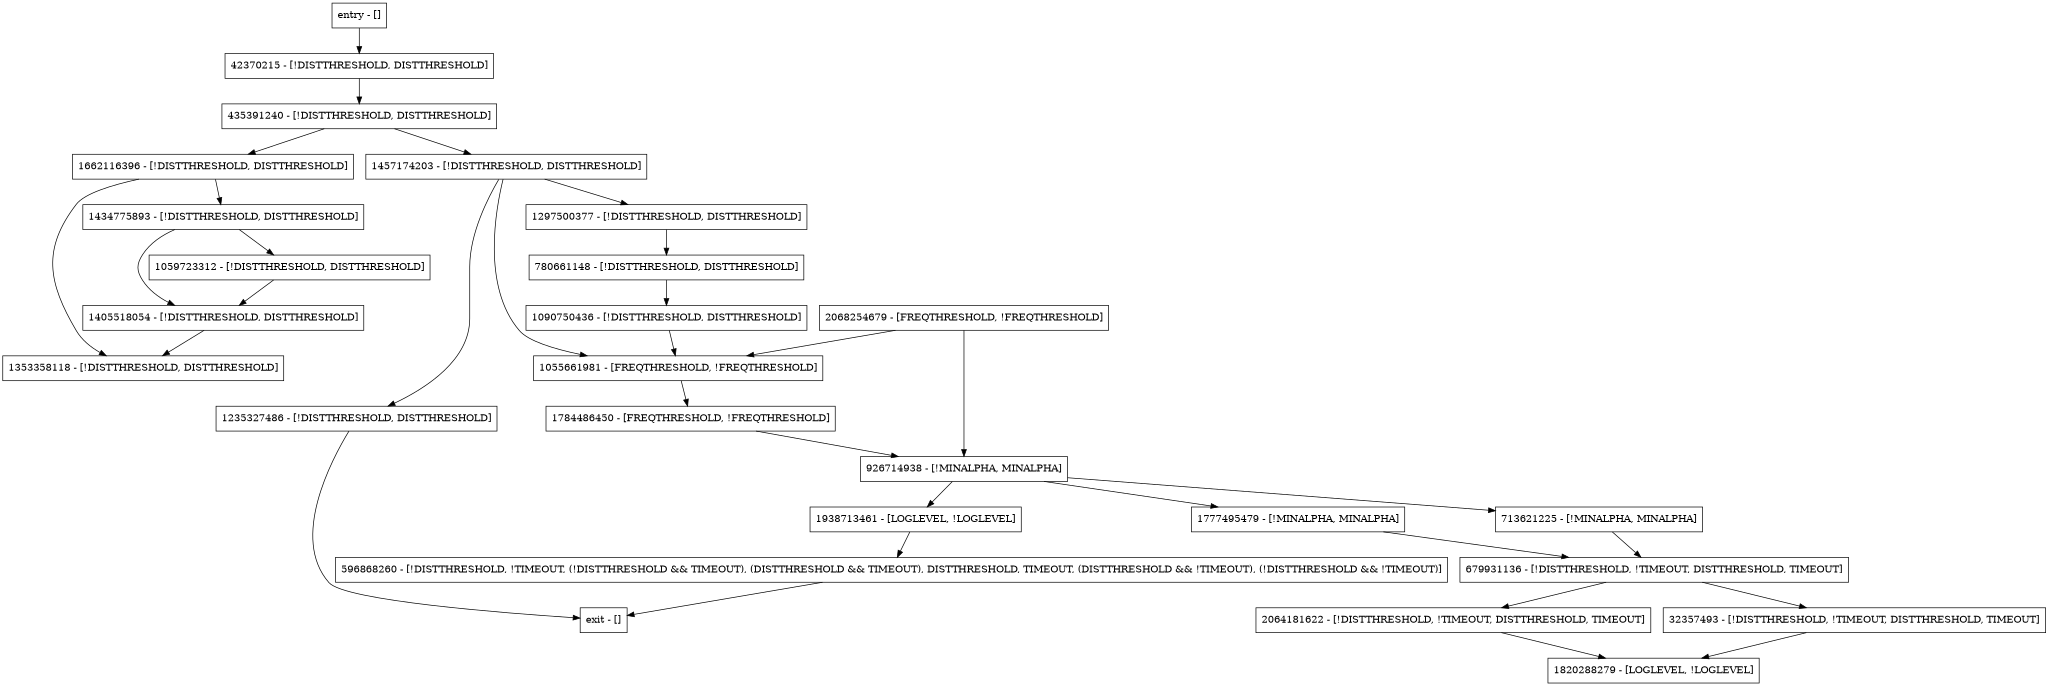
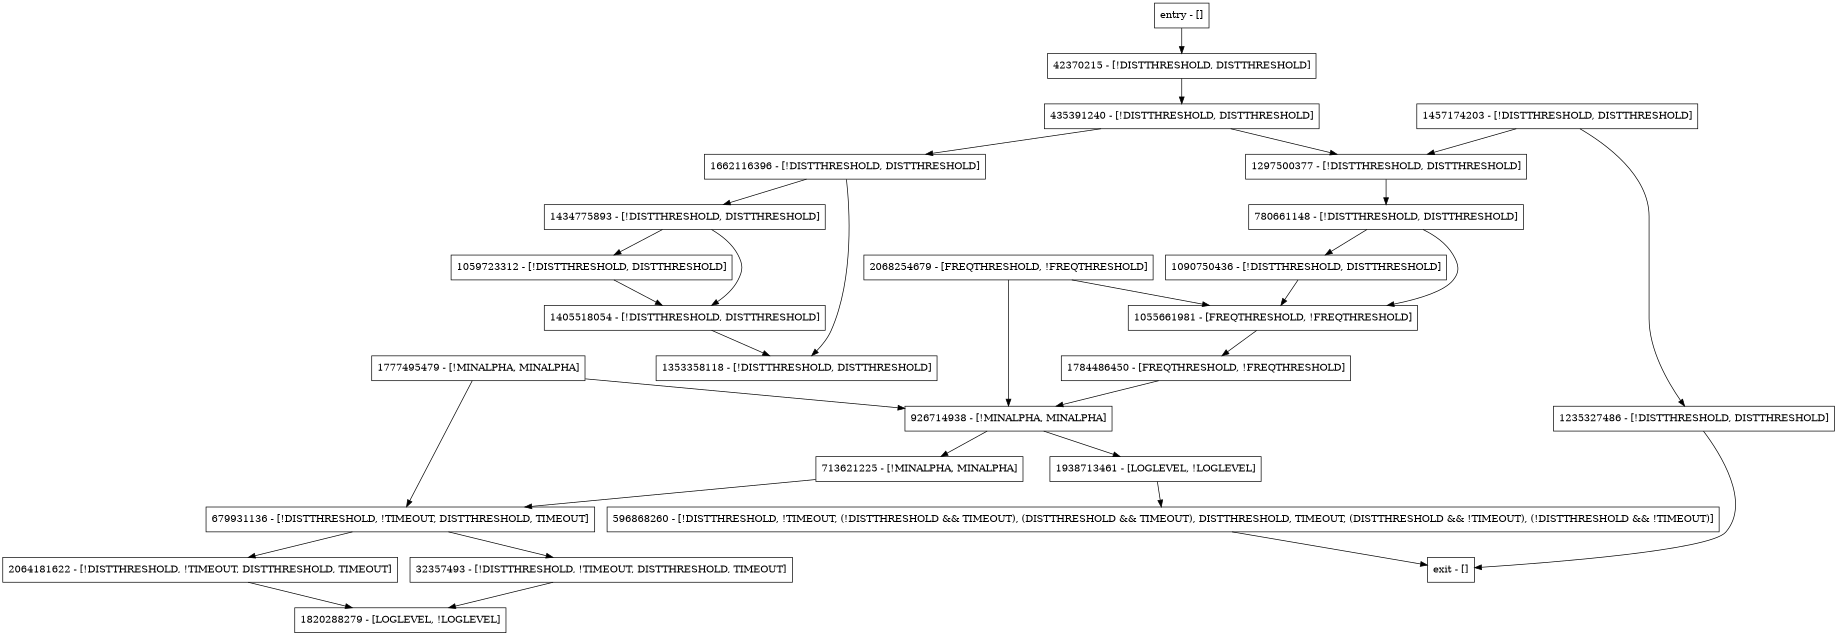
(429, 140) -> (1280, 141)
(499, 290) -> (1454, 279)
(1127, 494) -> (742, 393)
